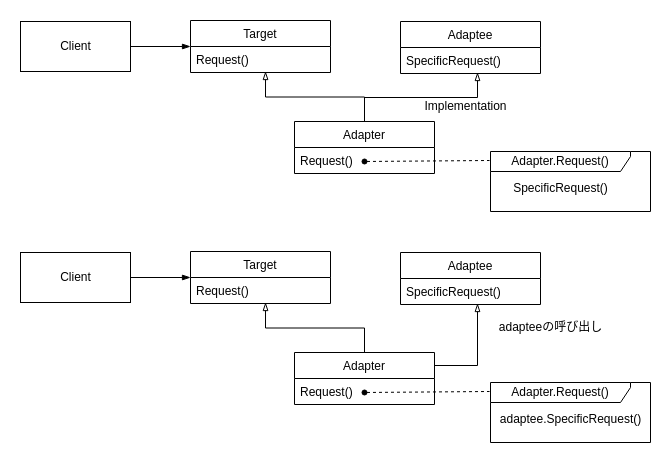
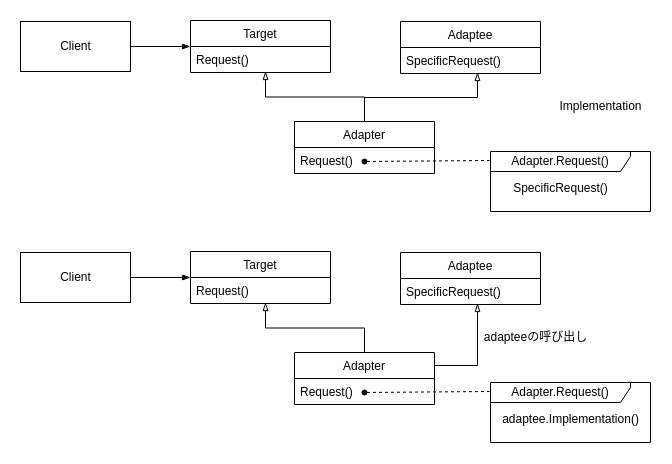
(466, 107) -> (601, 107)
(551, 328) -> (536, 338)
(571, 420) -> (571, 420)
